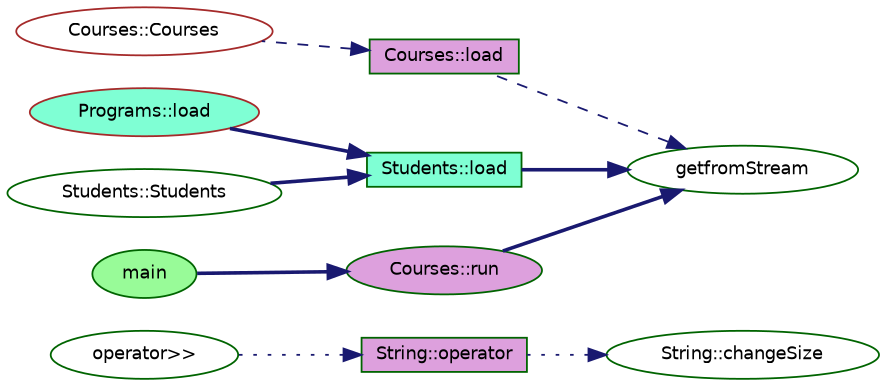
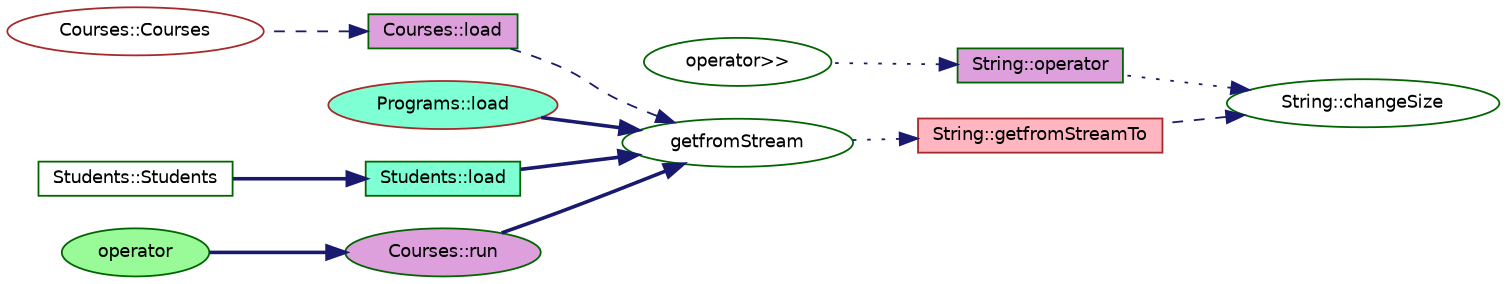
none -> (1040, 136)
(290, 140) -> (581, 123)
(144, 193) -> (136, 179)
(144, 274) -> (136, 252)
